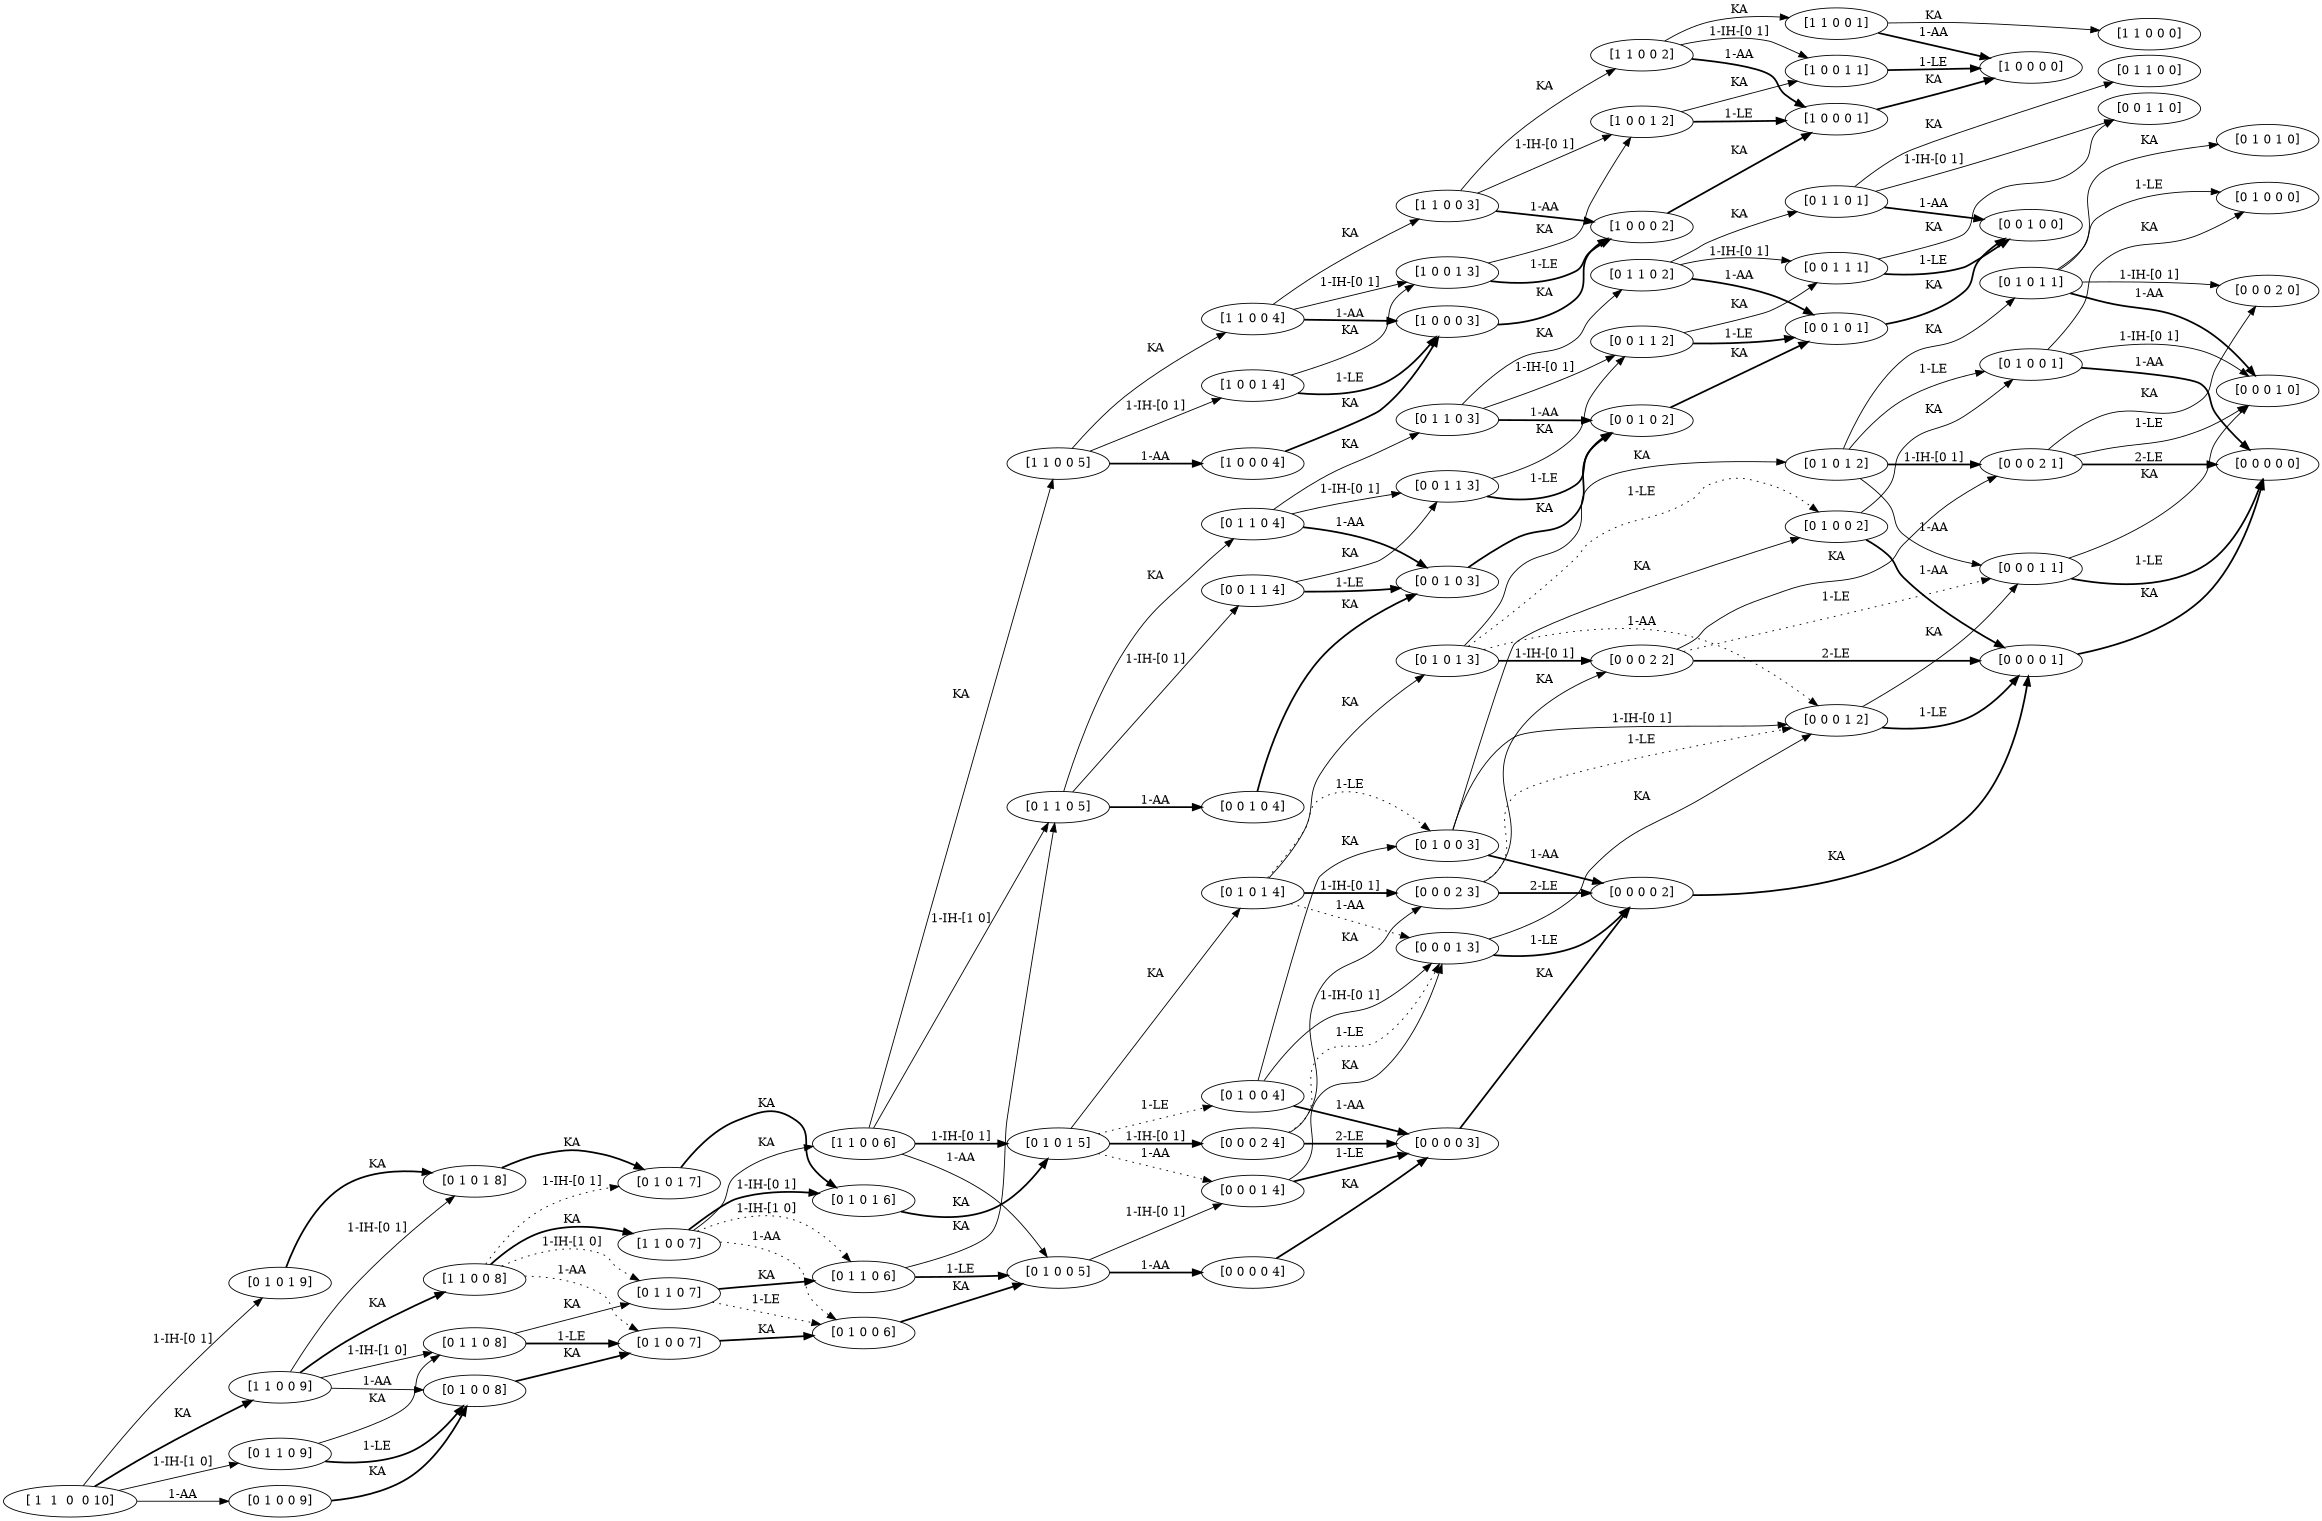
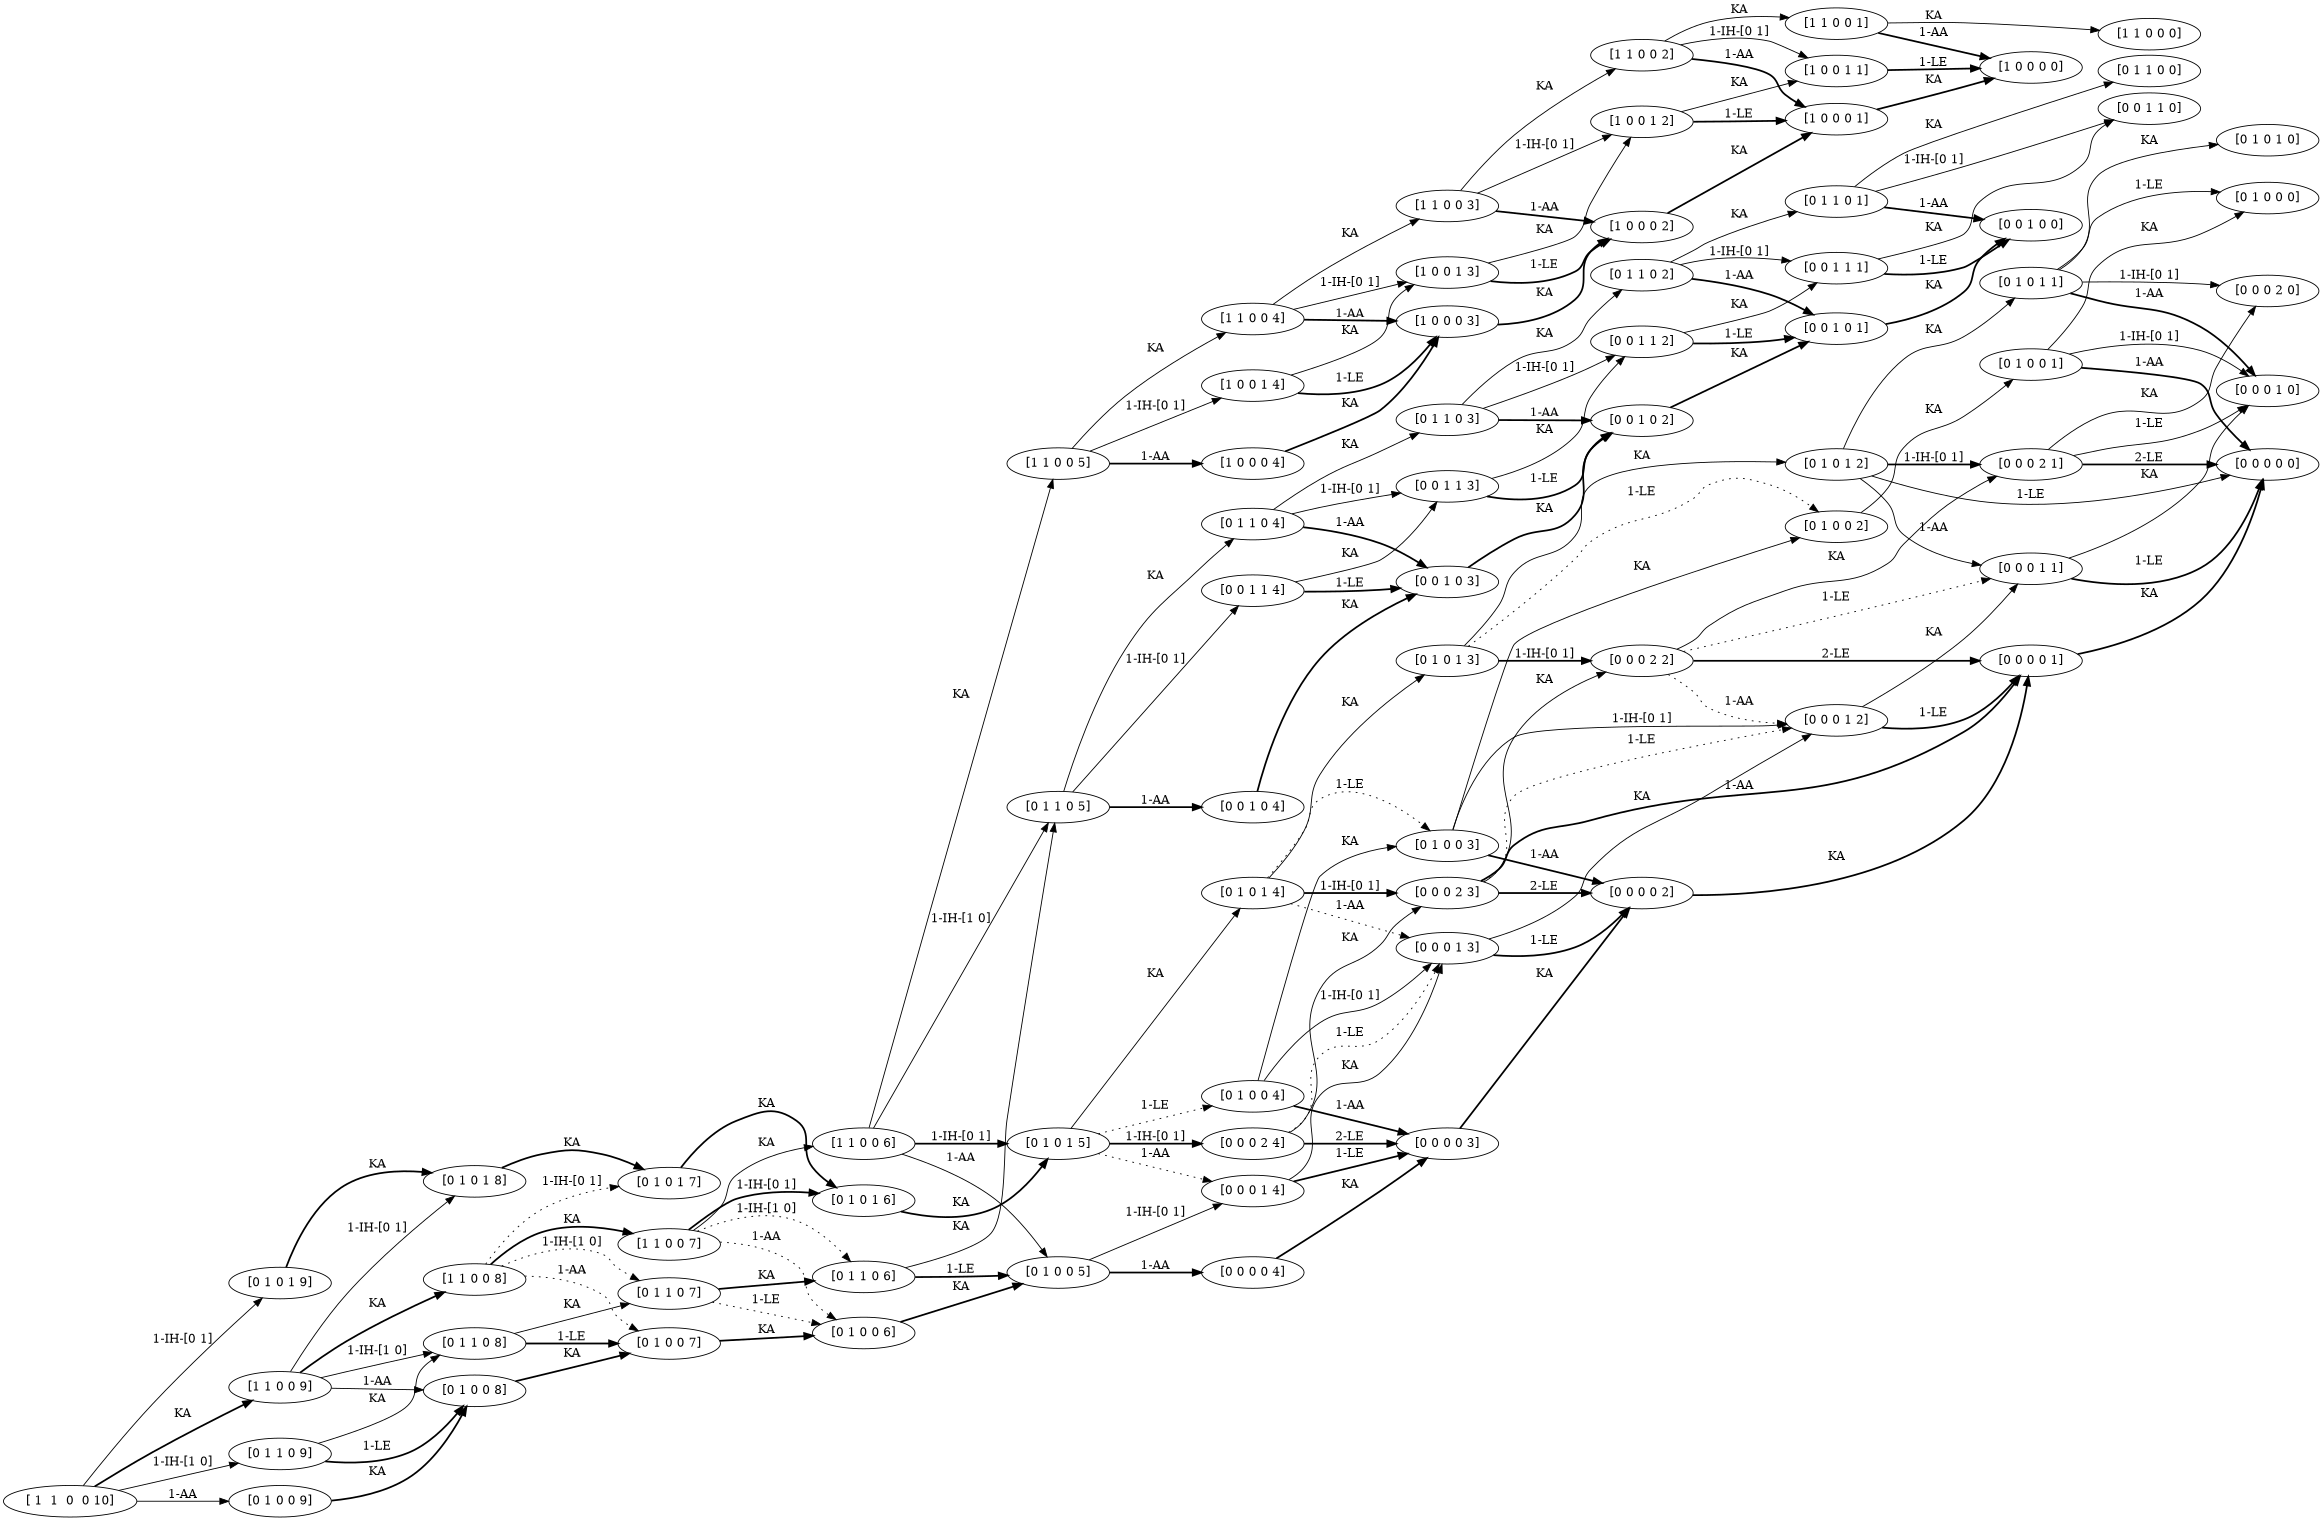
(1905, 399) -> (2046, 504)
(1929, 600) -> (1751, 794)
(1655, 631) -> (1717, 712)
